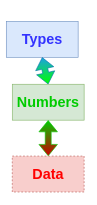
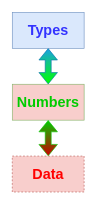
(42, 39) -> (48, 30)
(48, 102) -> (48, 102)
